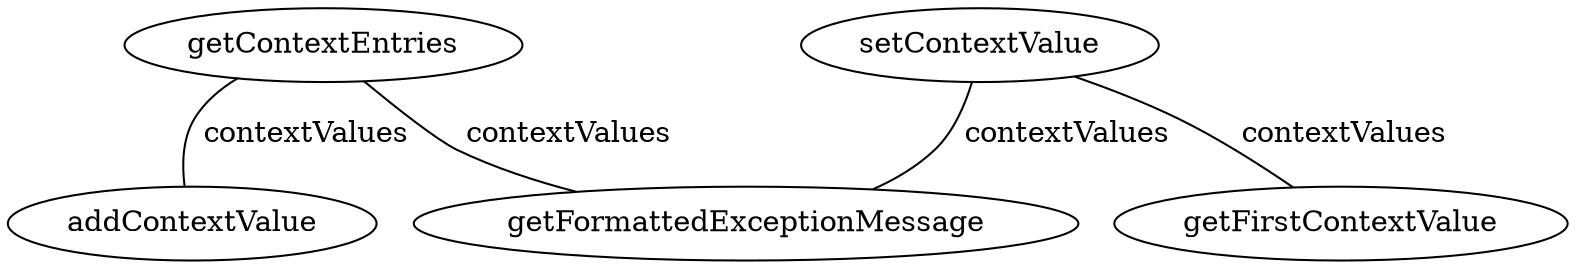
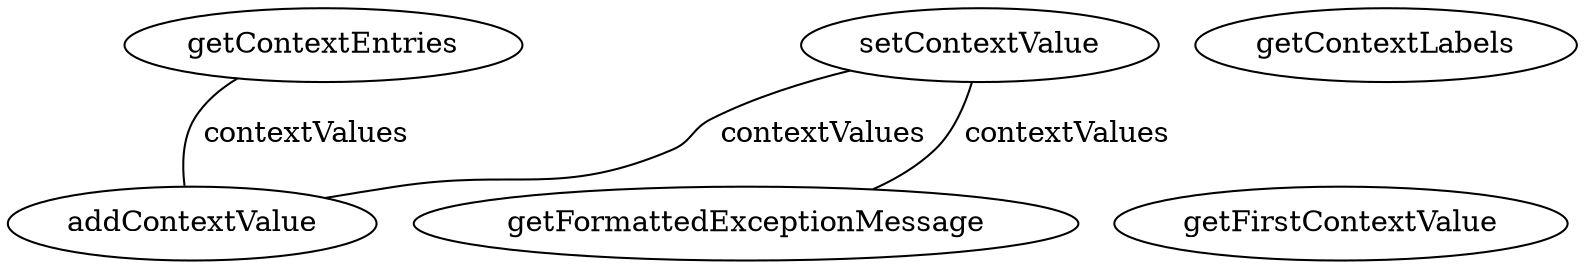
none -> (1386, 45)
(1188, 124) -> (599, 173)
(462, 152) -> none
